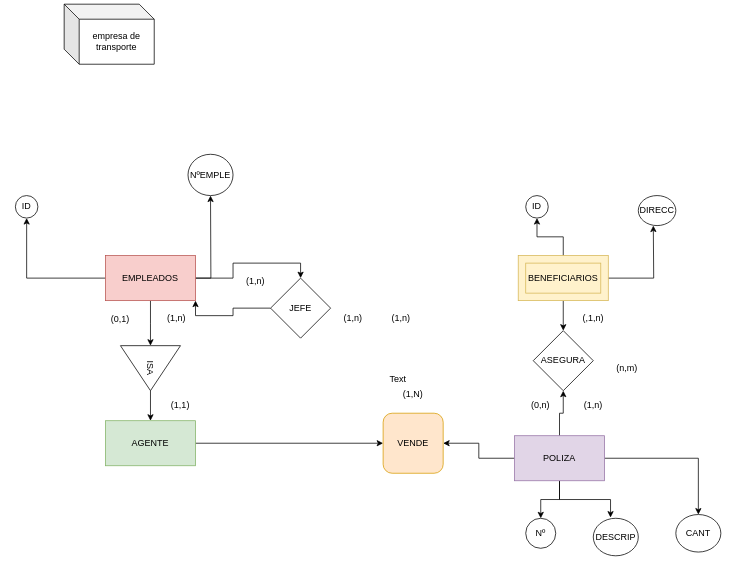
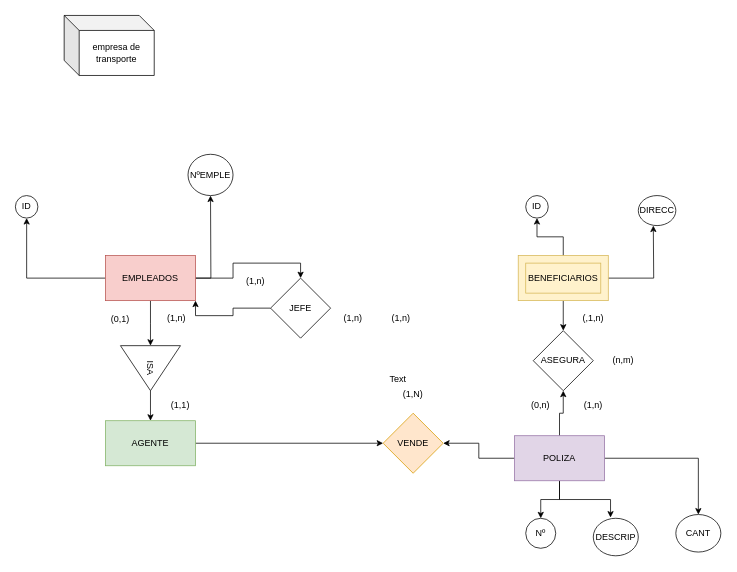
(109, 34) -> (109, 45)
(627, 368) -> (623, 360)
(413, 443) -> (413, 443)
